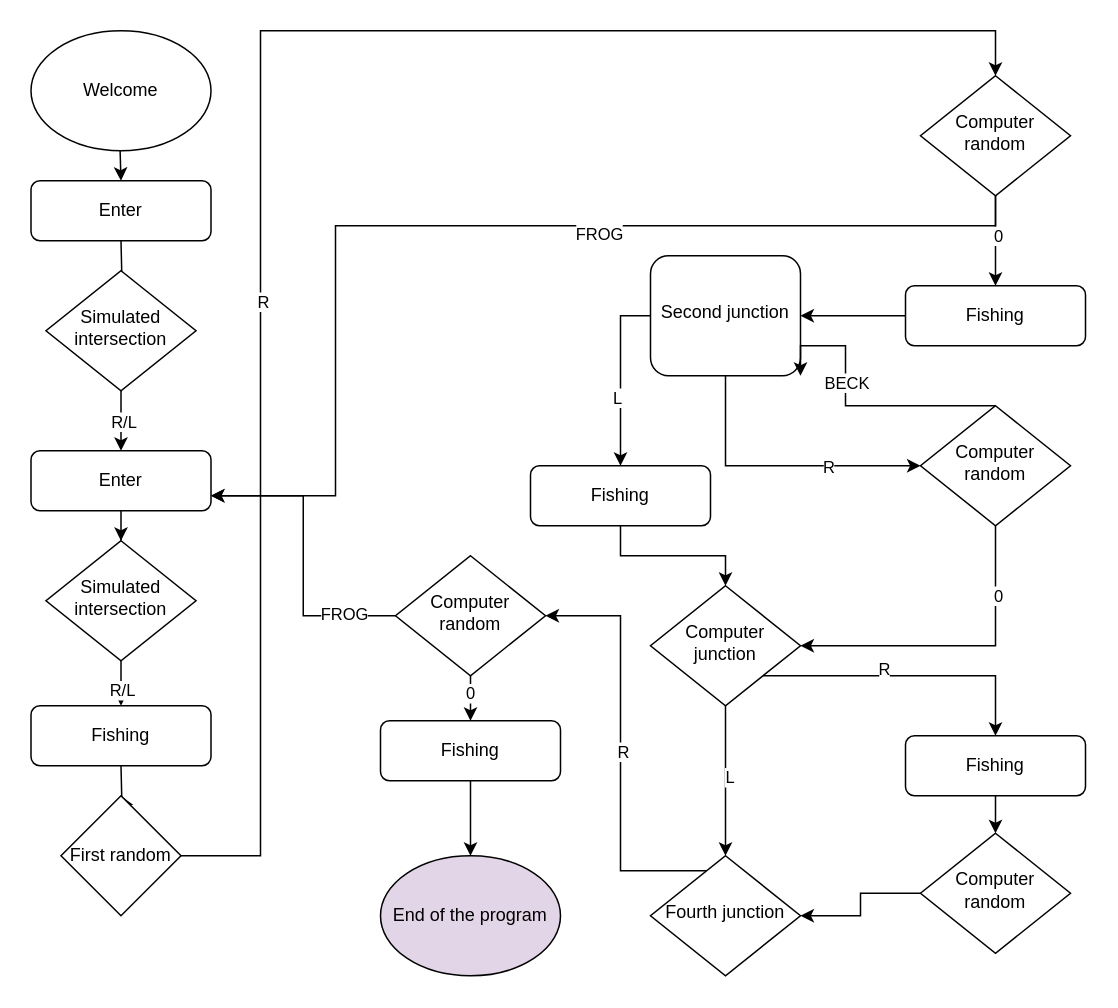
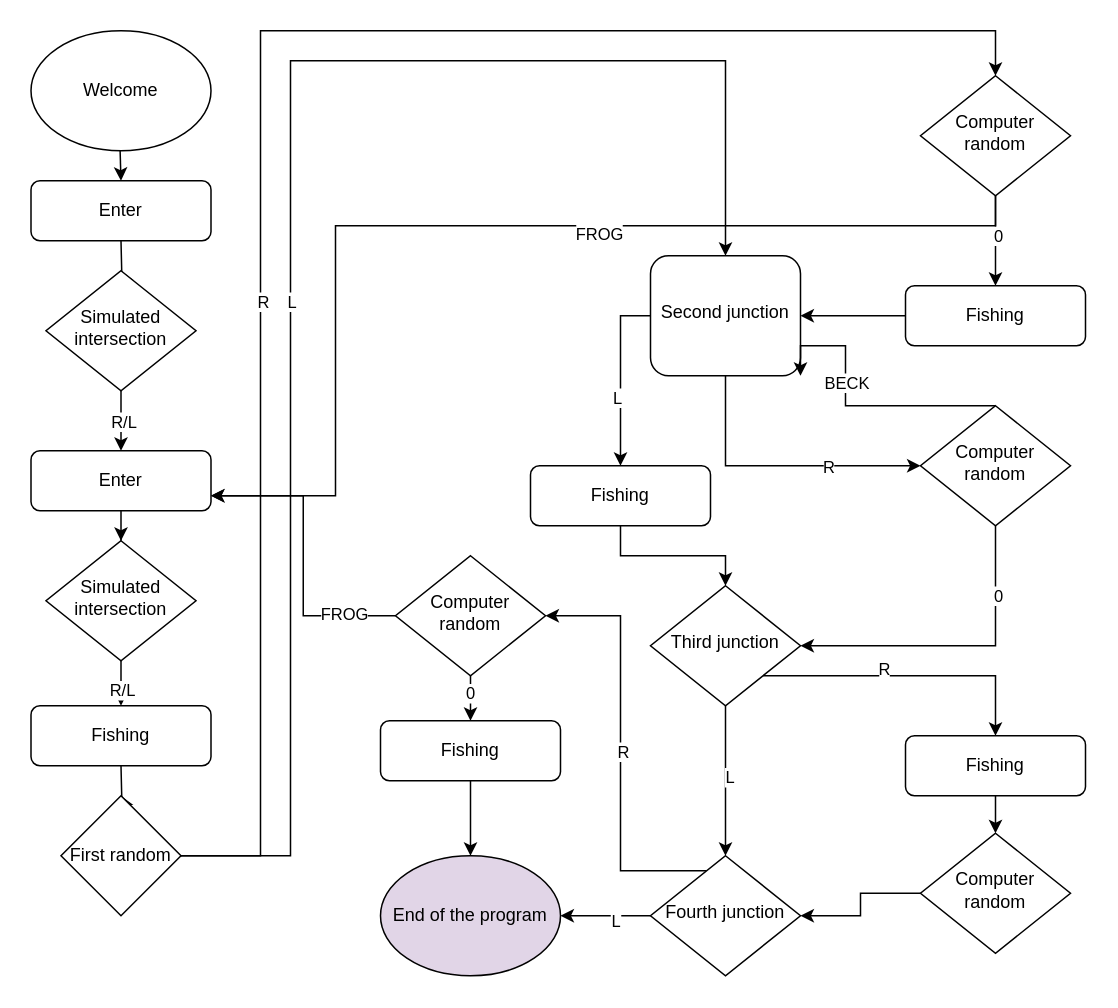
none -> (290, 163)
(725, 643) -> (725, 643)
none -> (610, 916)
